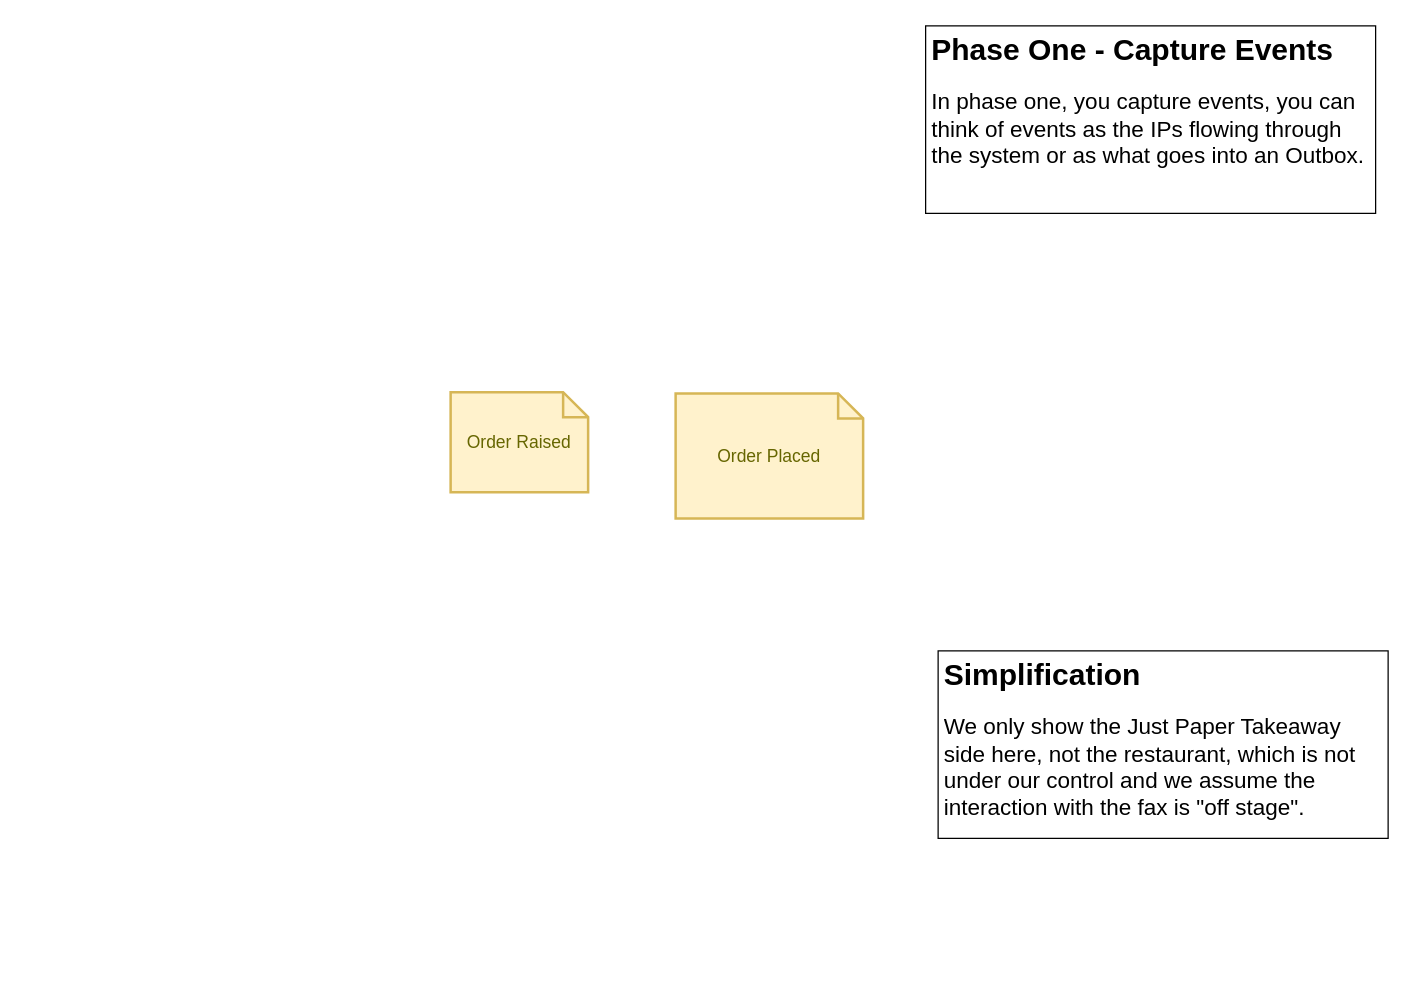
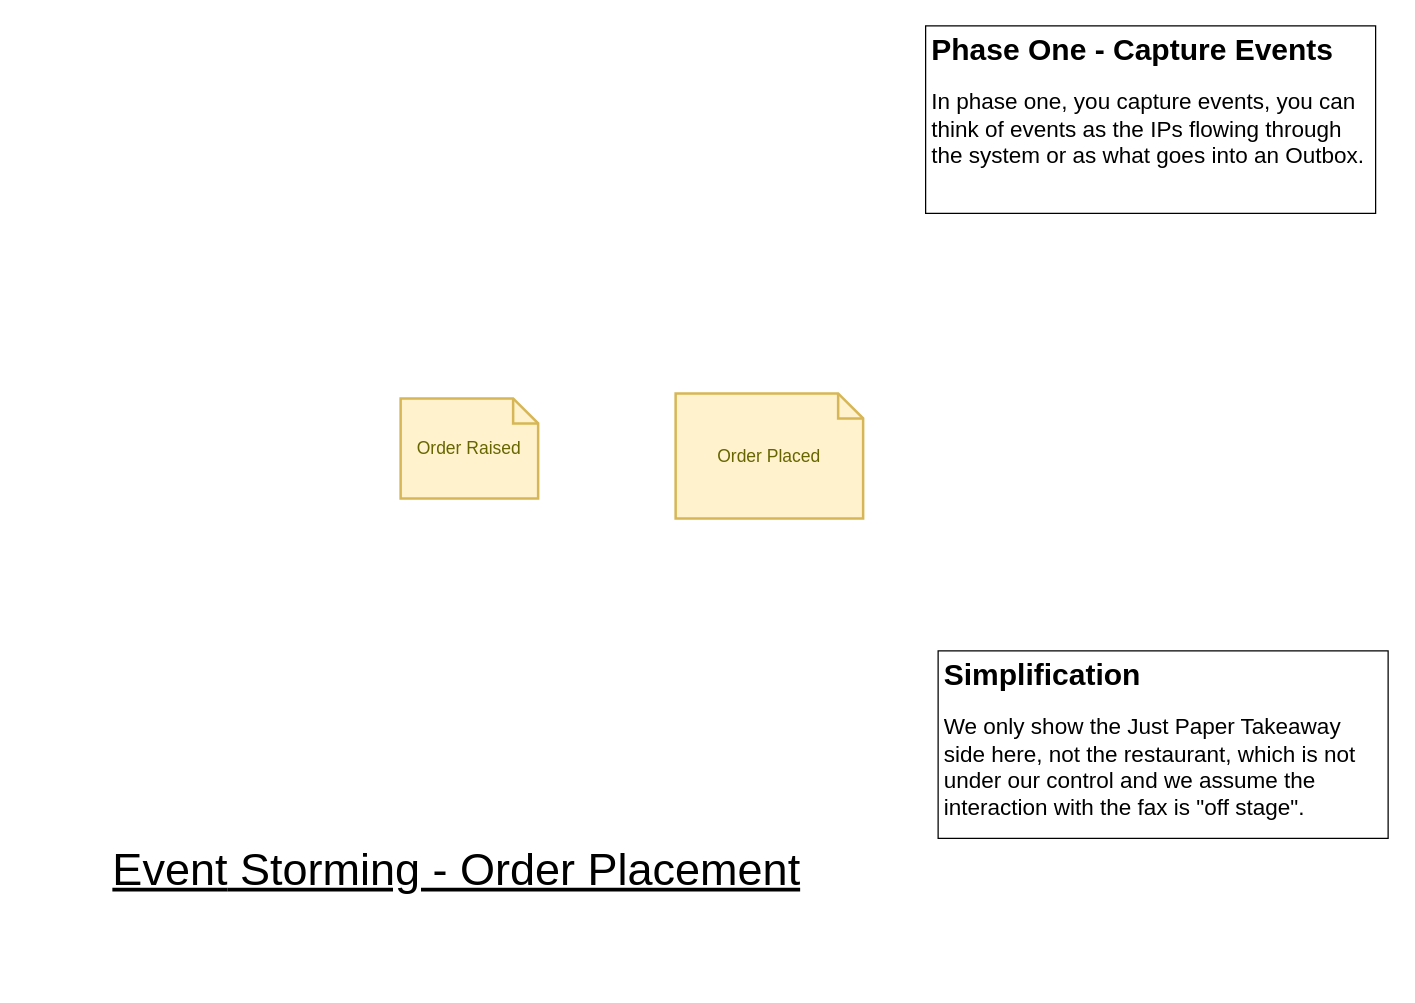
(519, 442) -> (469, 448)
none -> (457, 869)
